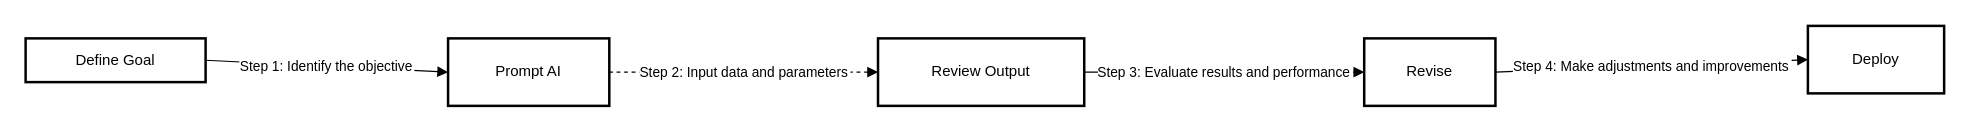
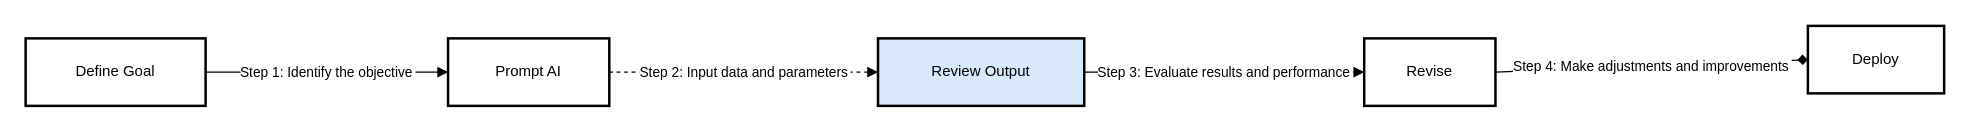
(116, 60) -> (116, 72)
(1796, 60) -> (1796, 60)
(981, 72) -> (981, 72)
